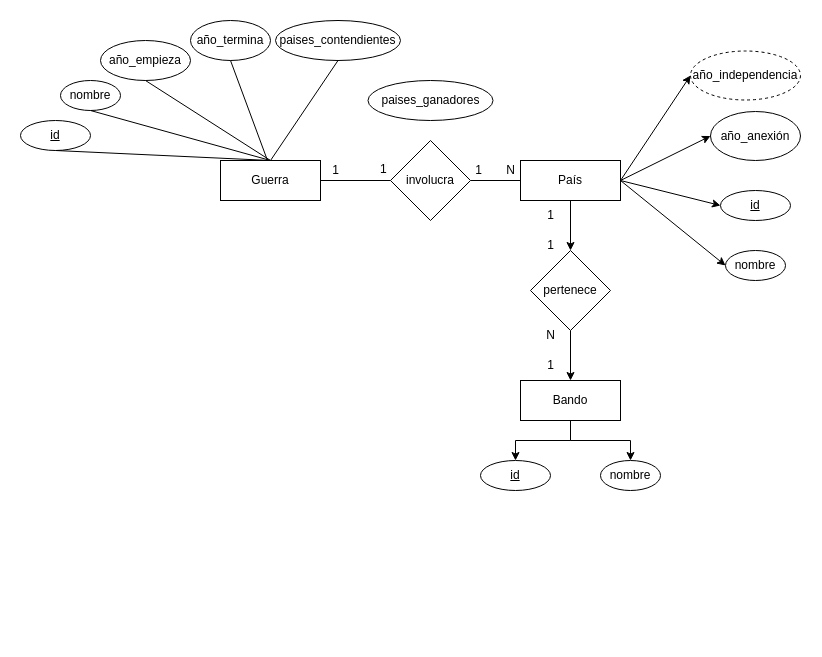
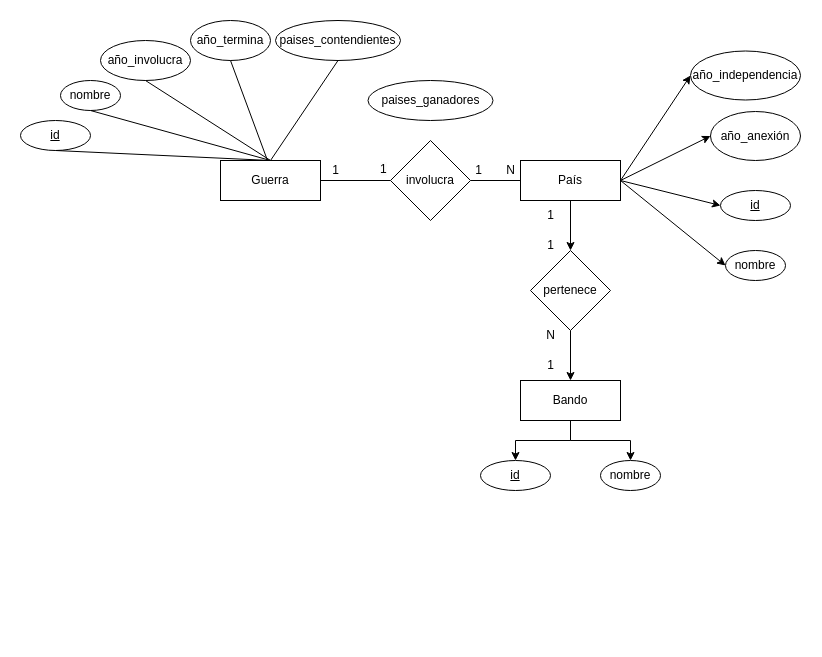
(146, 61) -> (146, 61)
(746, 76) -> (746, 76)
